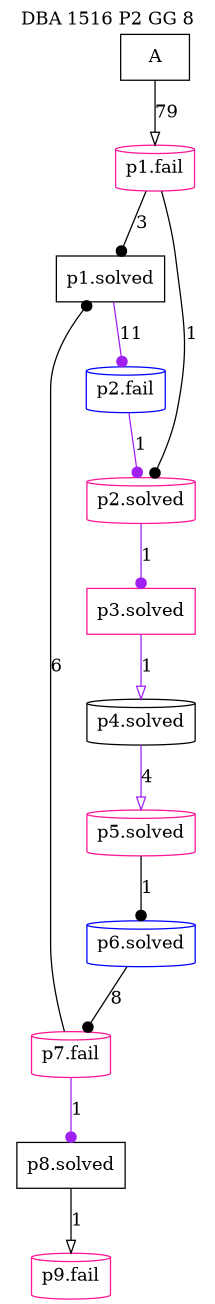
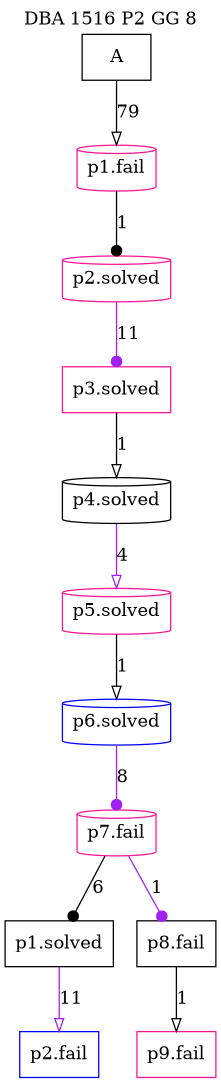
(135, 219) -> none
(117, 329) -> (59, 993)
(126, 390) -> (59, 1055)
(133, 440) -> none
(147, 556) -> (129, 334)
(141, 660) -> (117, 439)
(141, 883) -> (117, 660)
(109, 995) -> (117, 772)
(71, 1165) -> (176, 944)
(71, 1276) -> (176, 1055)
